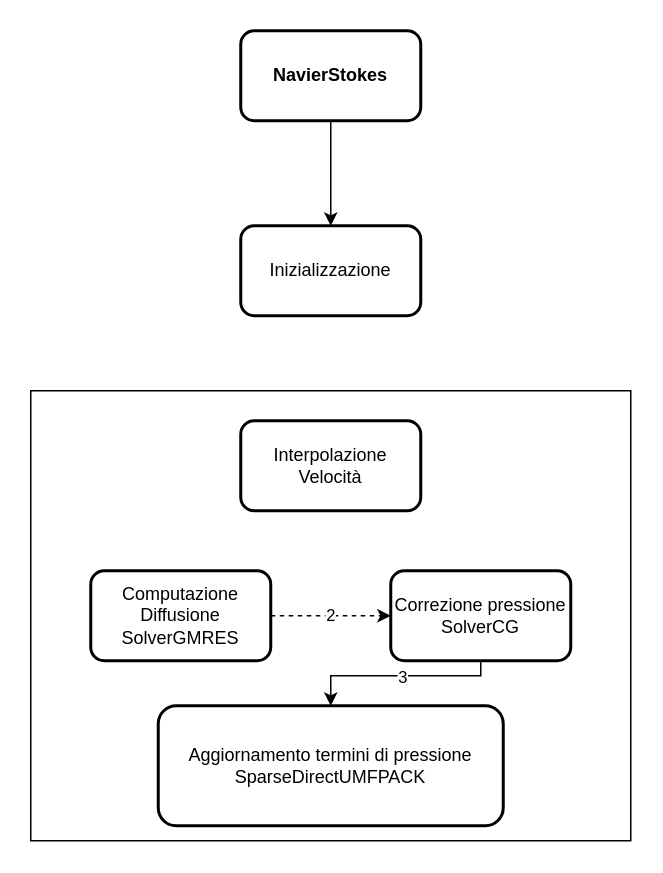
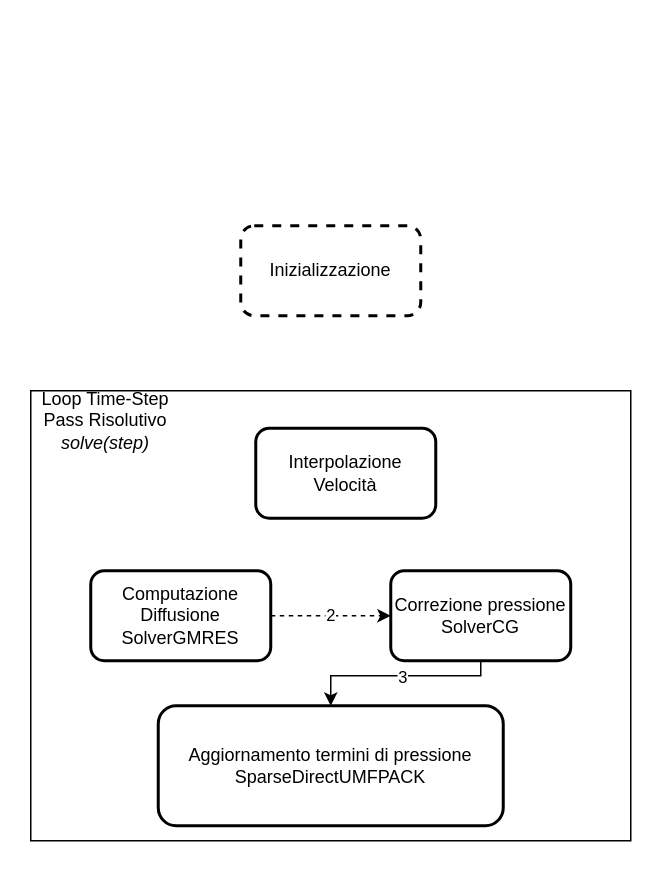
(331, 76) -> none
(331, 168) -> none
(331, 271) -> (331, 271)
none -> (106, 421)
(331, 466) -> (346, 473)
